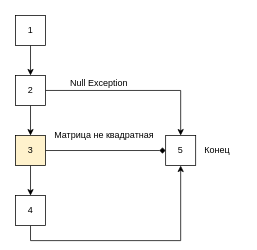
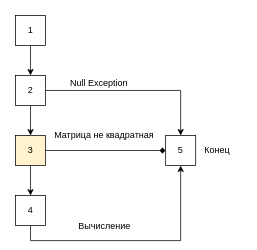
none -> (107, 226)
